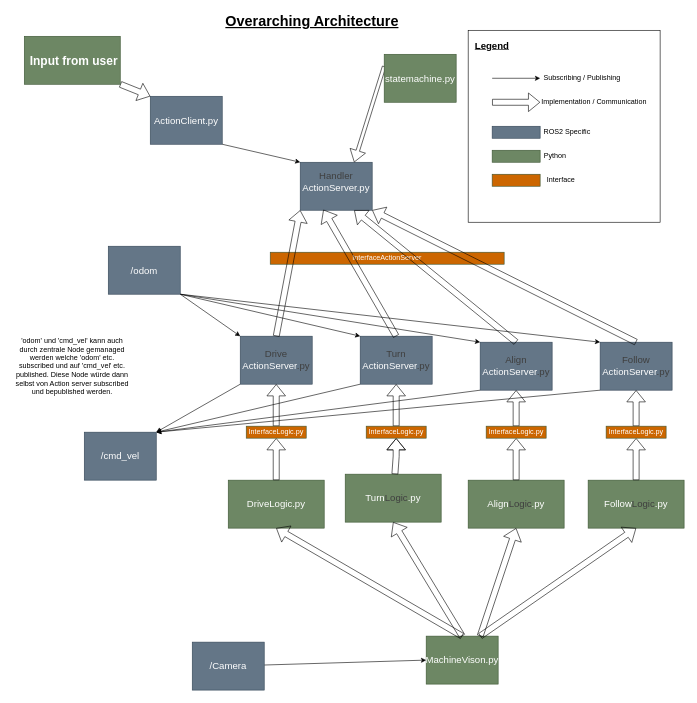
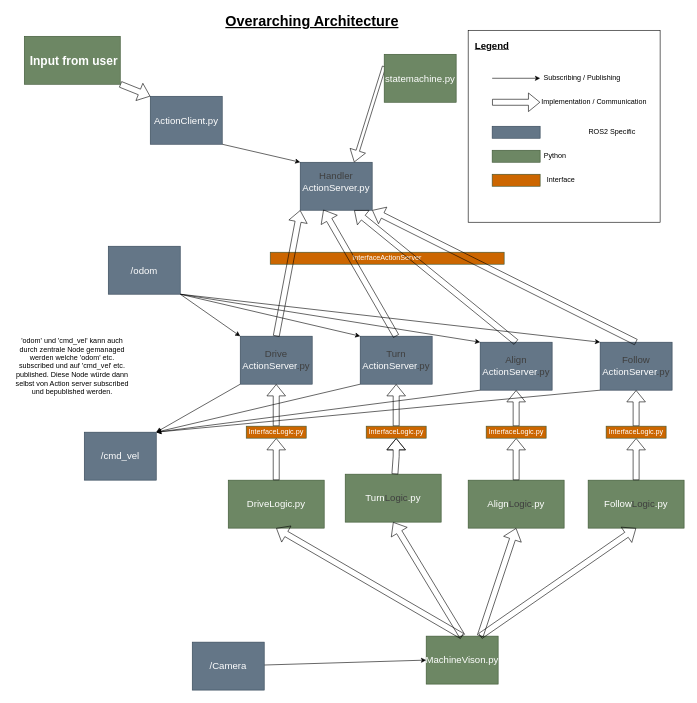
(567, 132) -> (612, 132)
